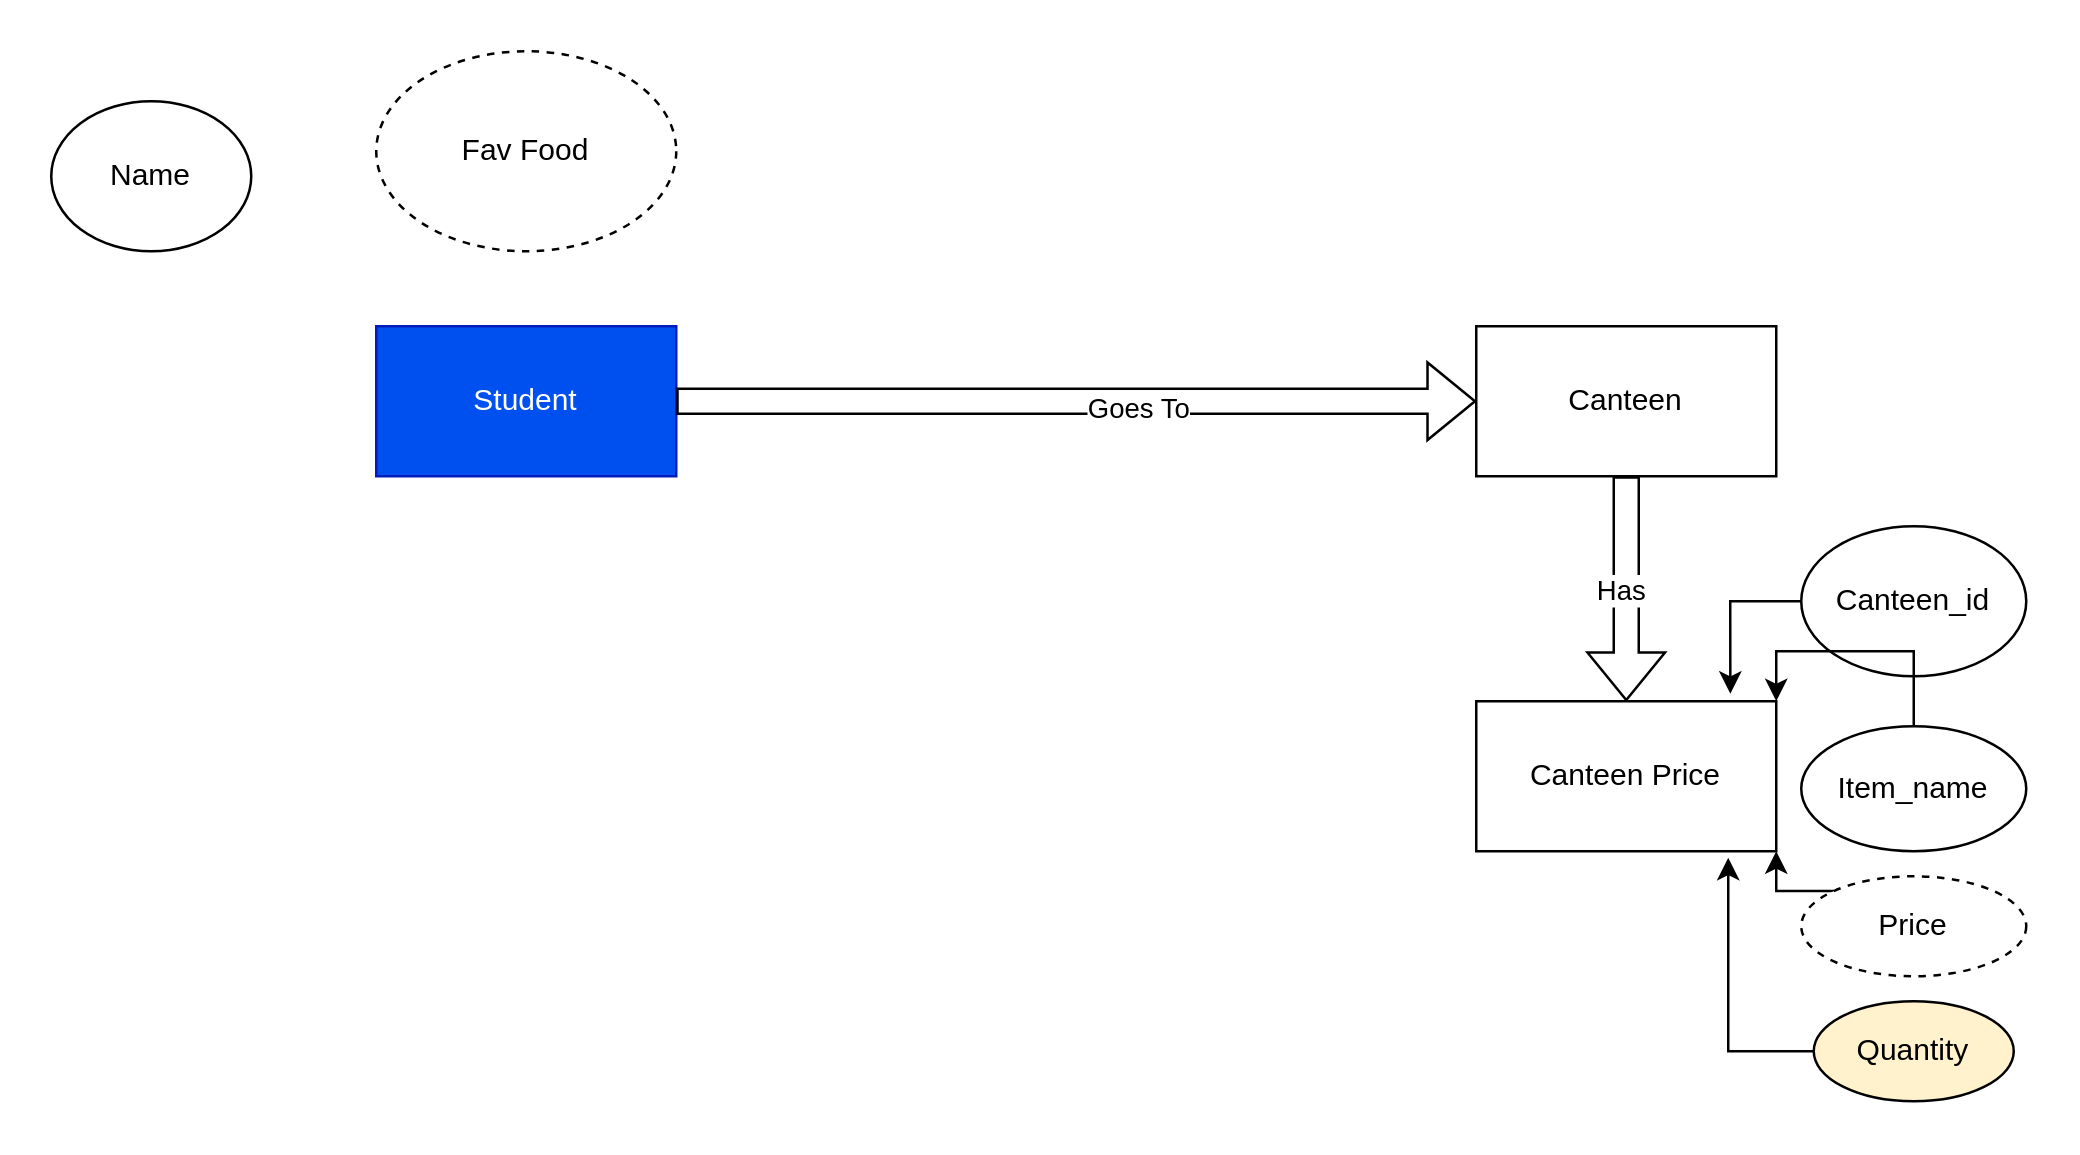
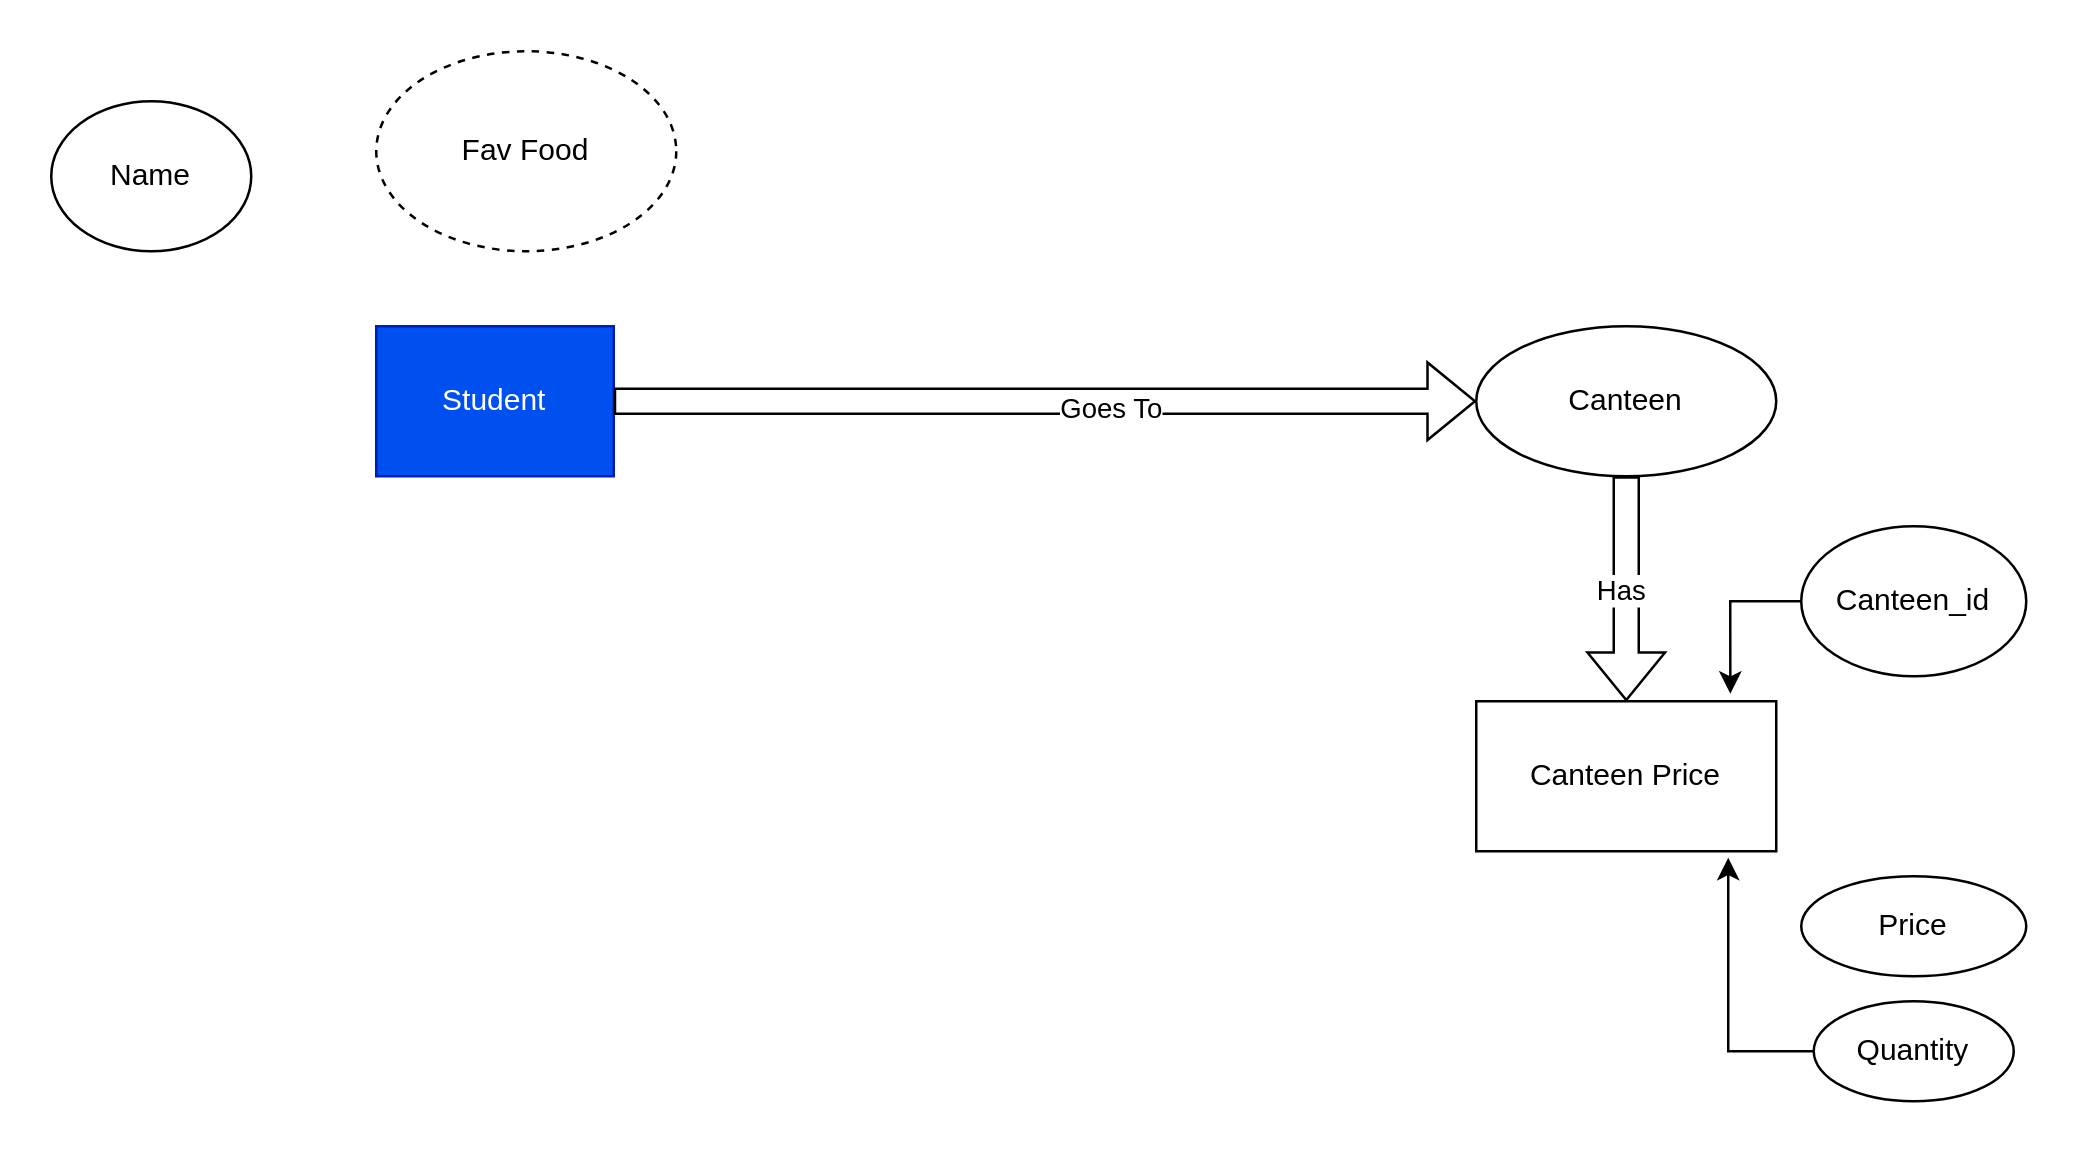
(526, 401) -> (495, 401)
(1626, 401) -> (1626, 401)
(1866, 651) -> none
(1914, 789) -> none
(1794, 891) -> none
(1914, 926) -> (1914, 926)
(1914, 1051) -> (1914, 1051)
